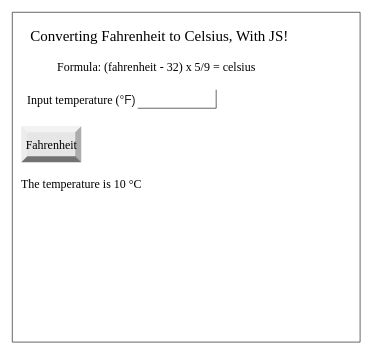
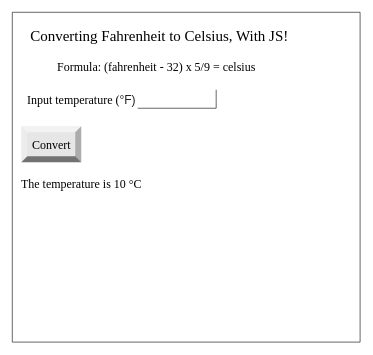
(52, 144) -> (52, 144)
